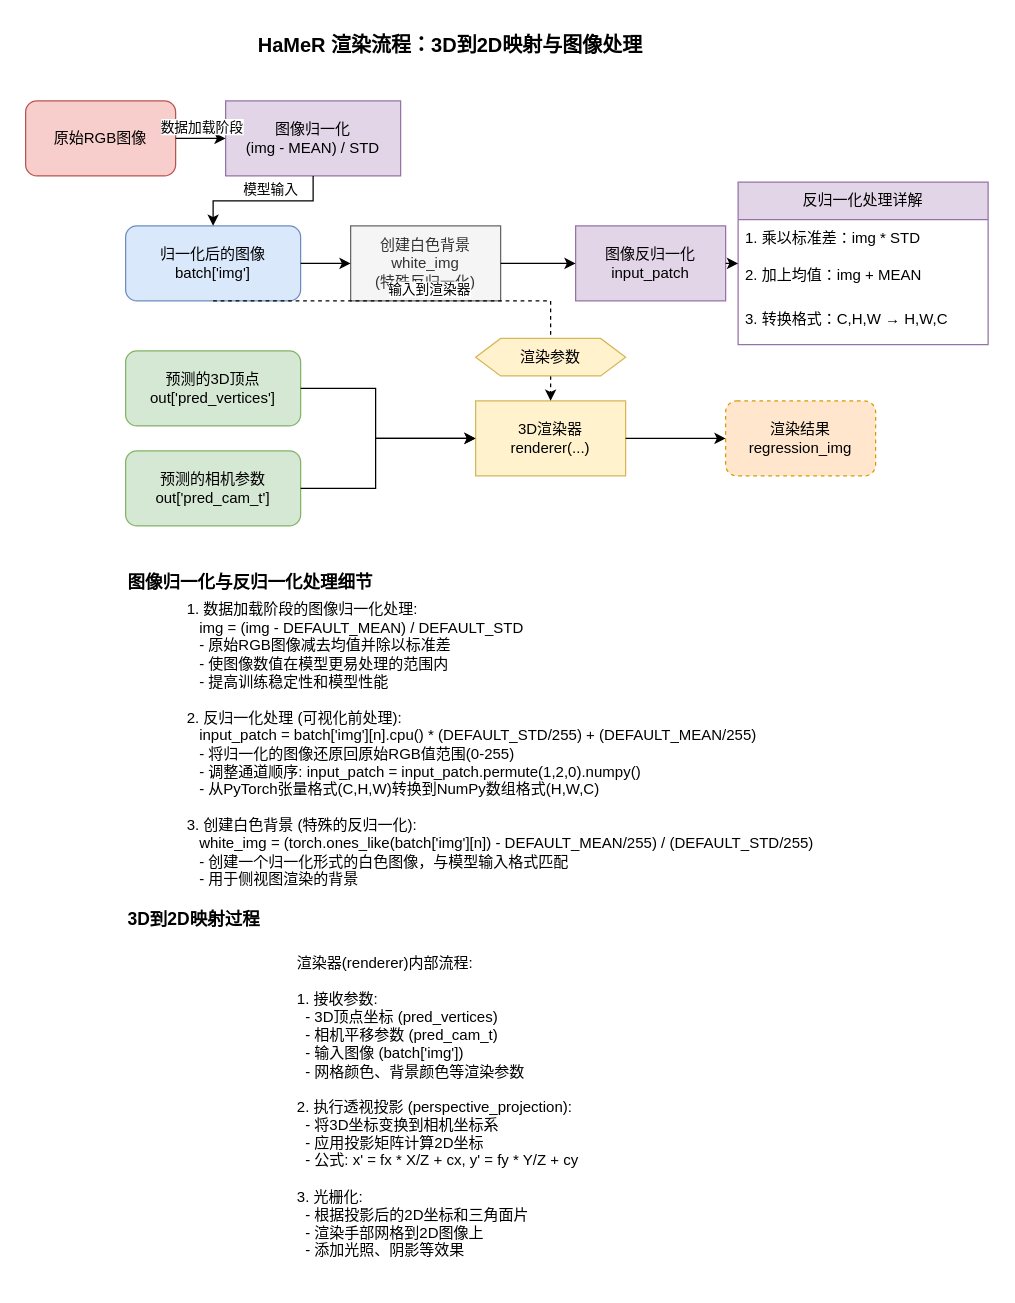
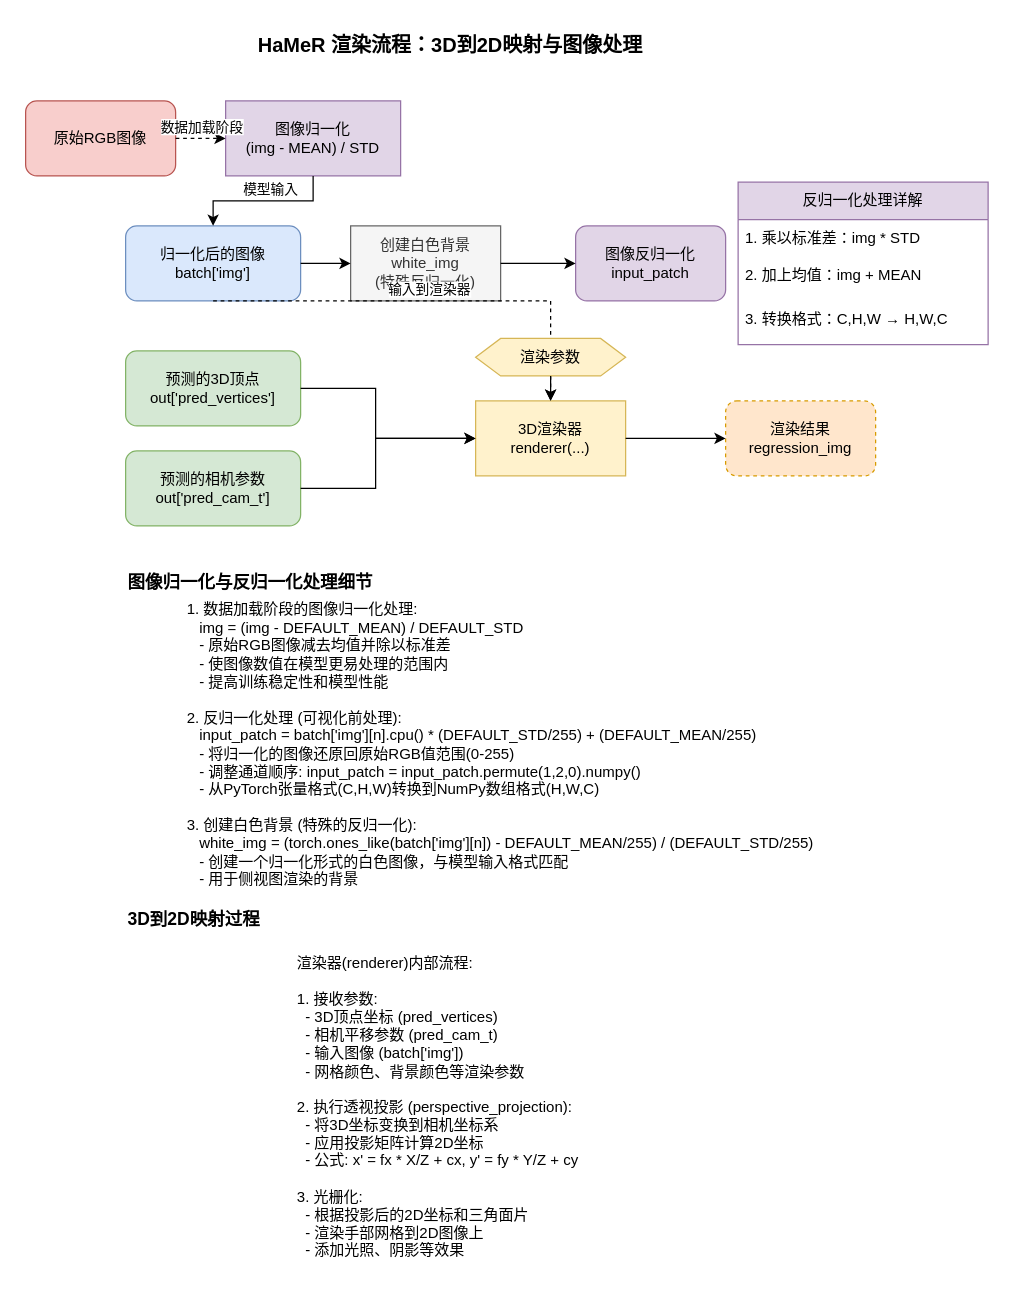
(195, 138) -> (195, 138)
(651, 263) -> (651, 263)
(728, 263) -> none
none -> (551, 393)
